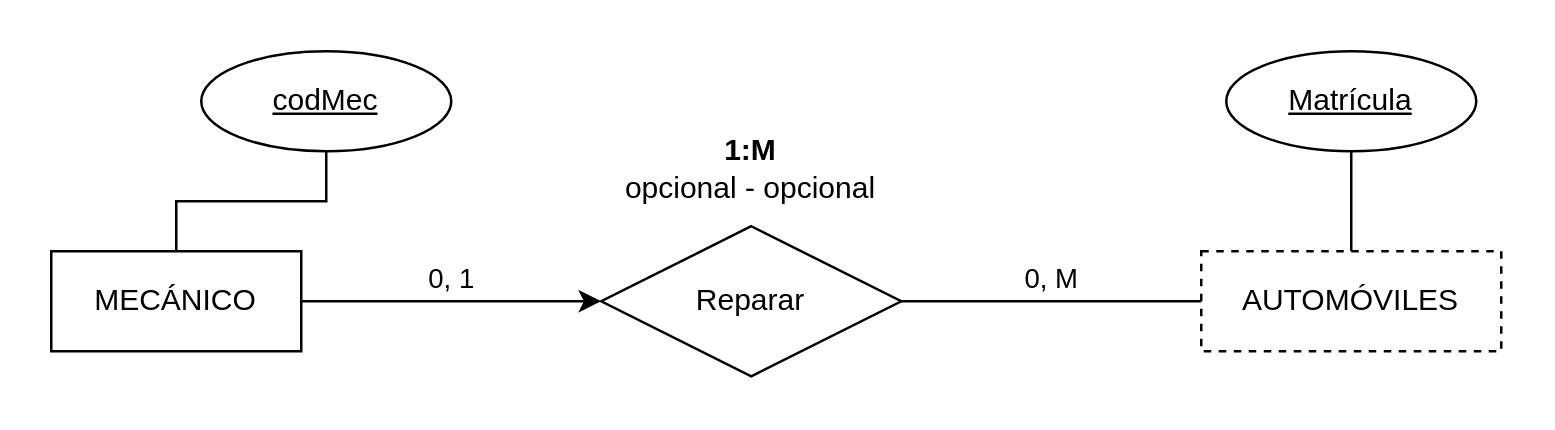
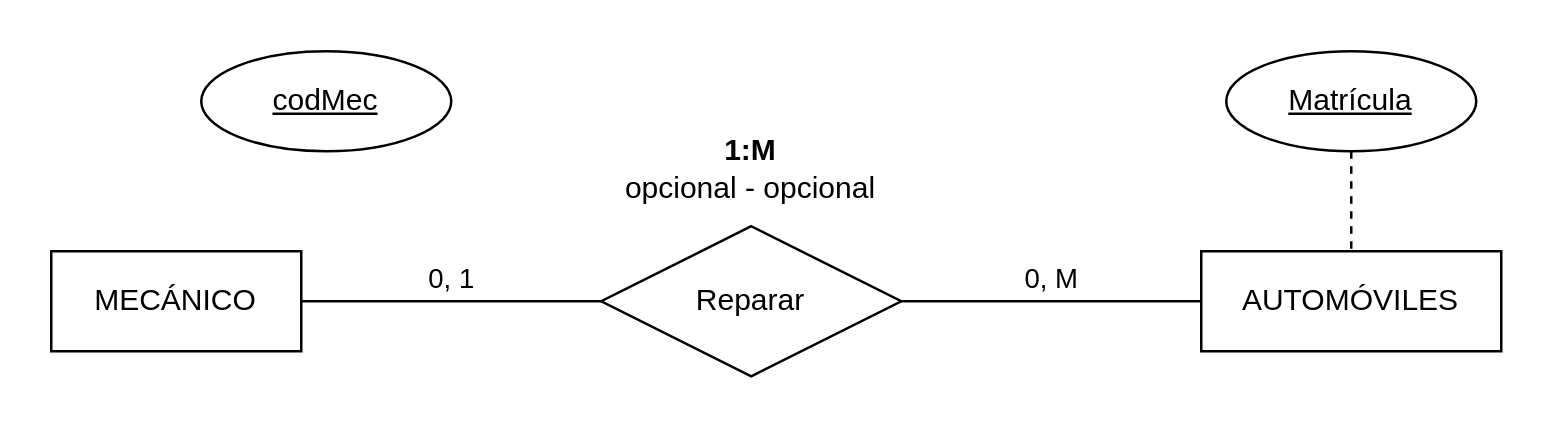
(251, 201) -> none
(1351, 204) -> (1351, 204)
(583, 301) -> (590, 301)
(1351, 301) -> (1351, 301)
